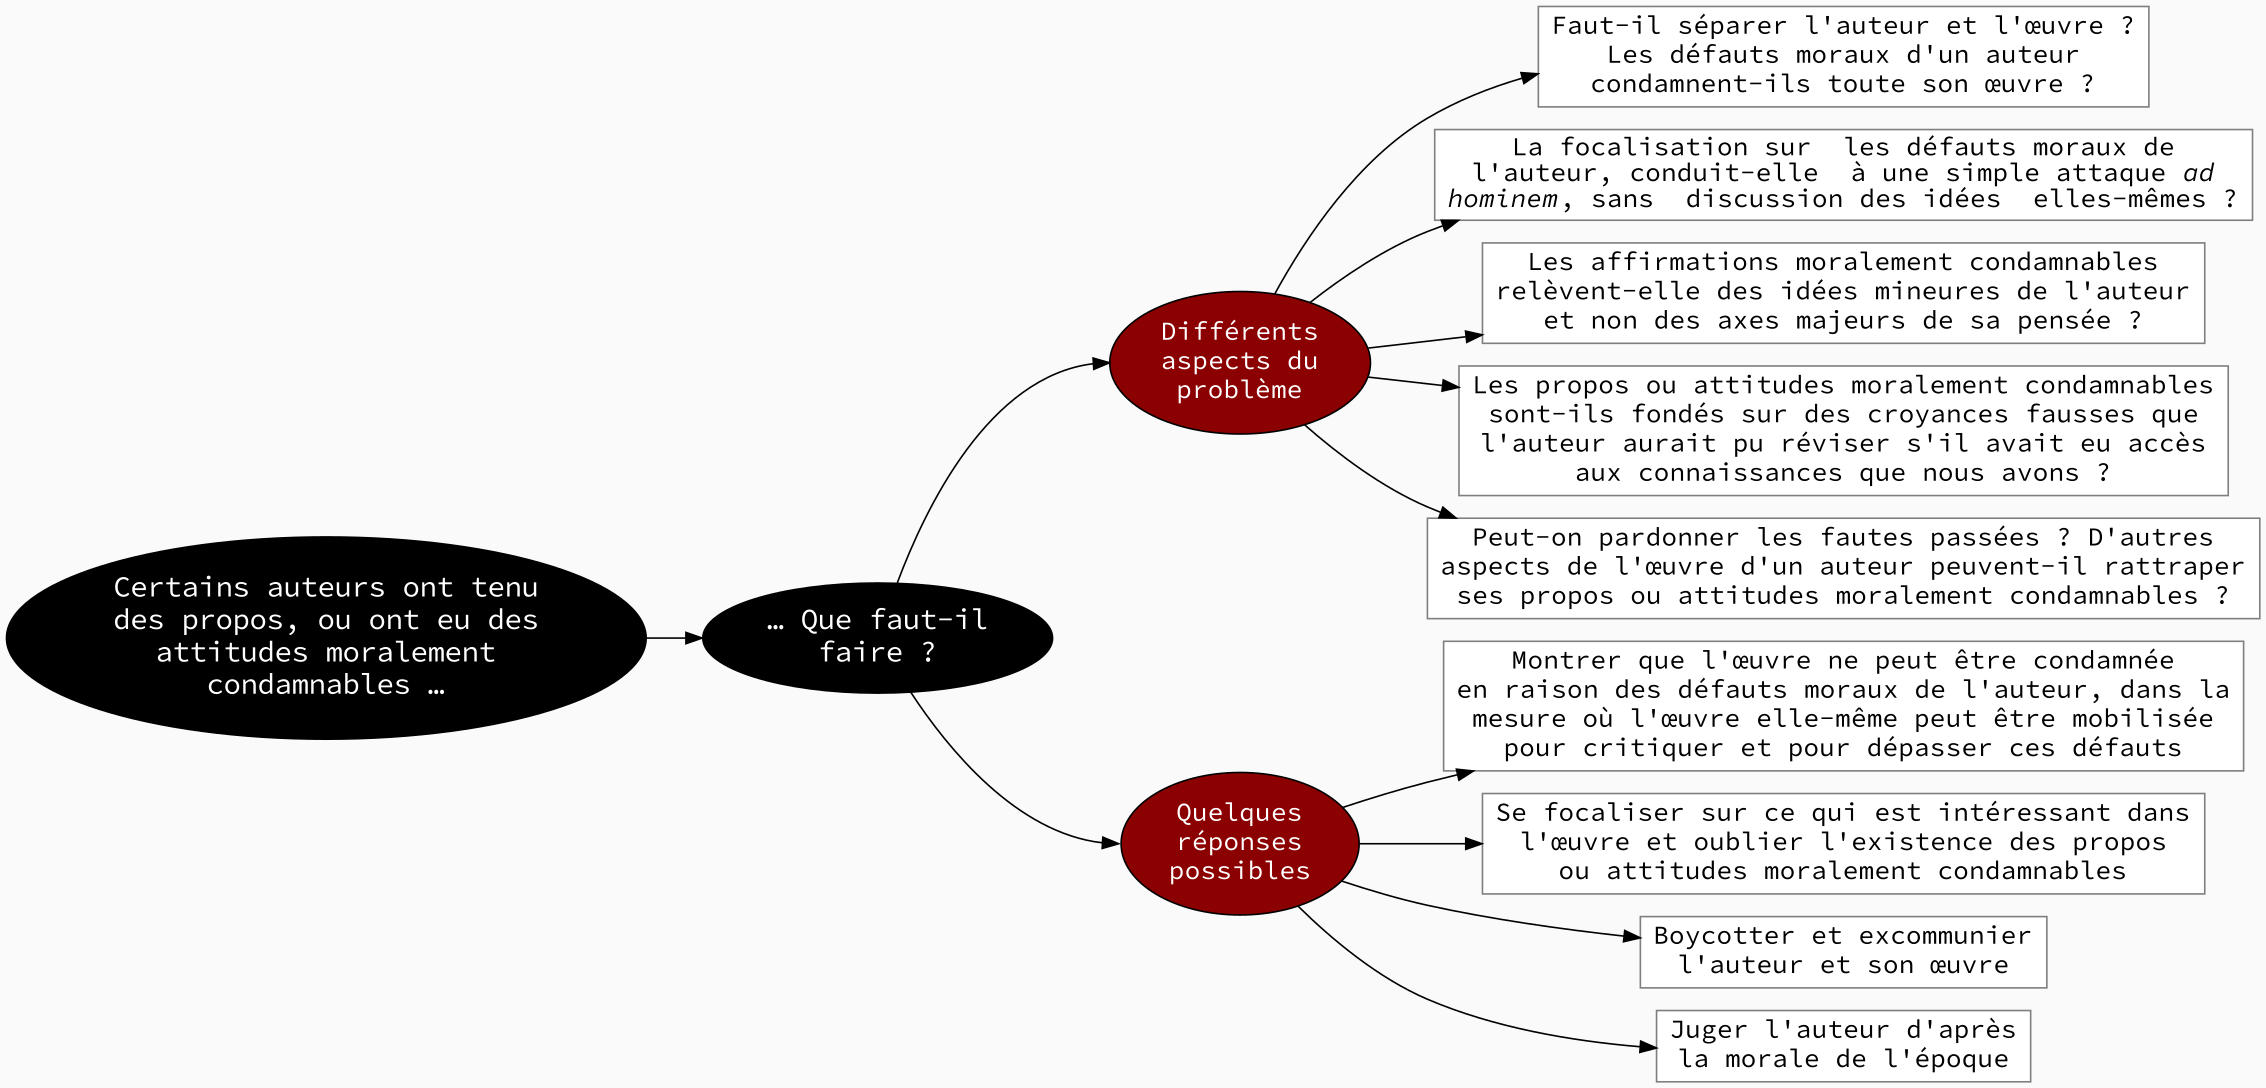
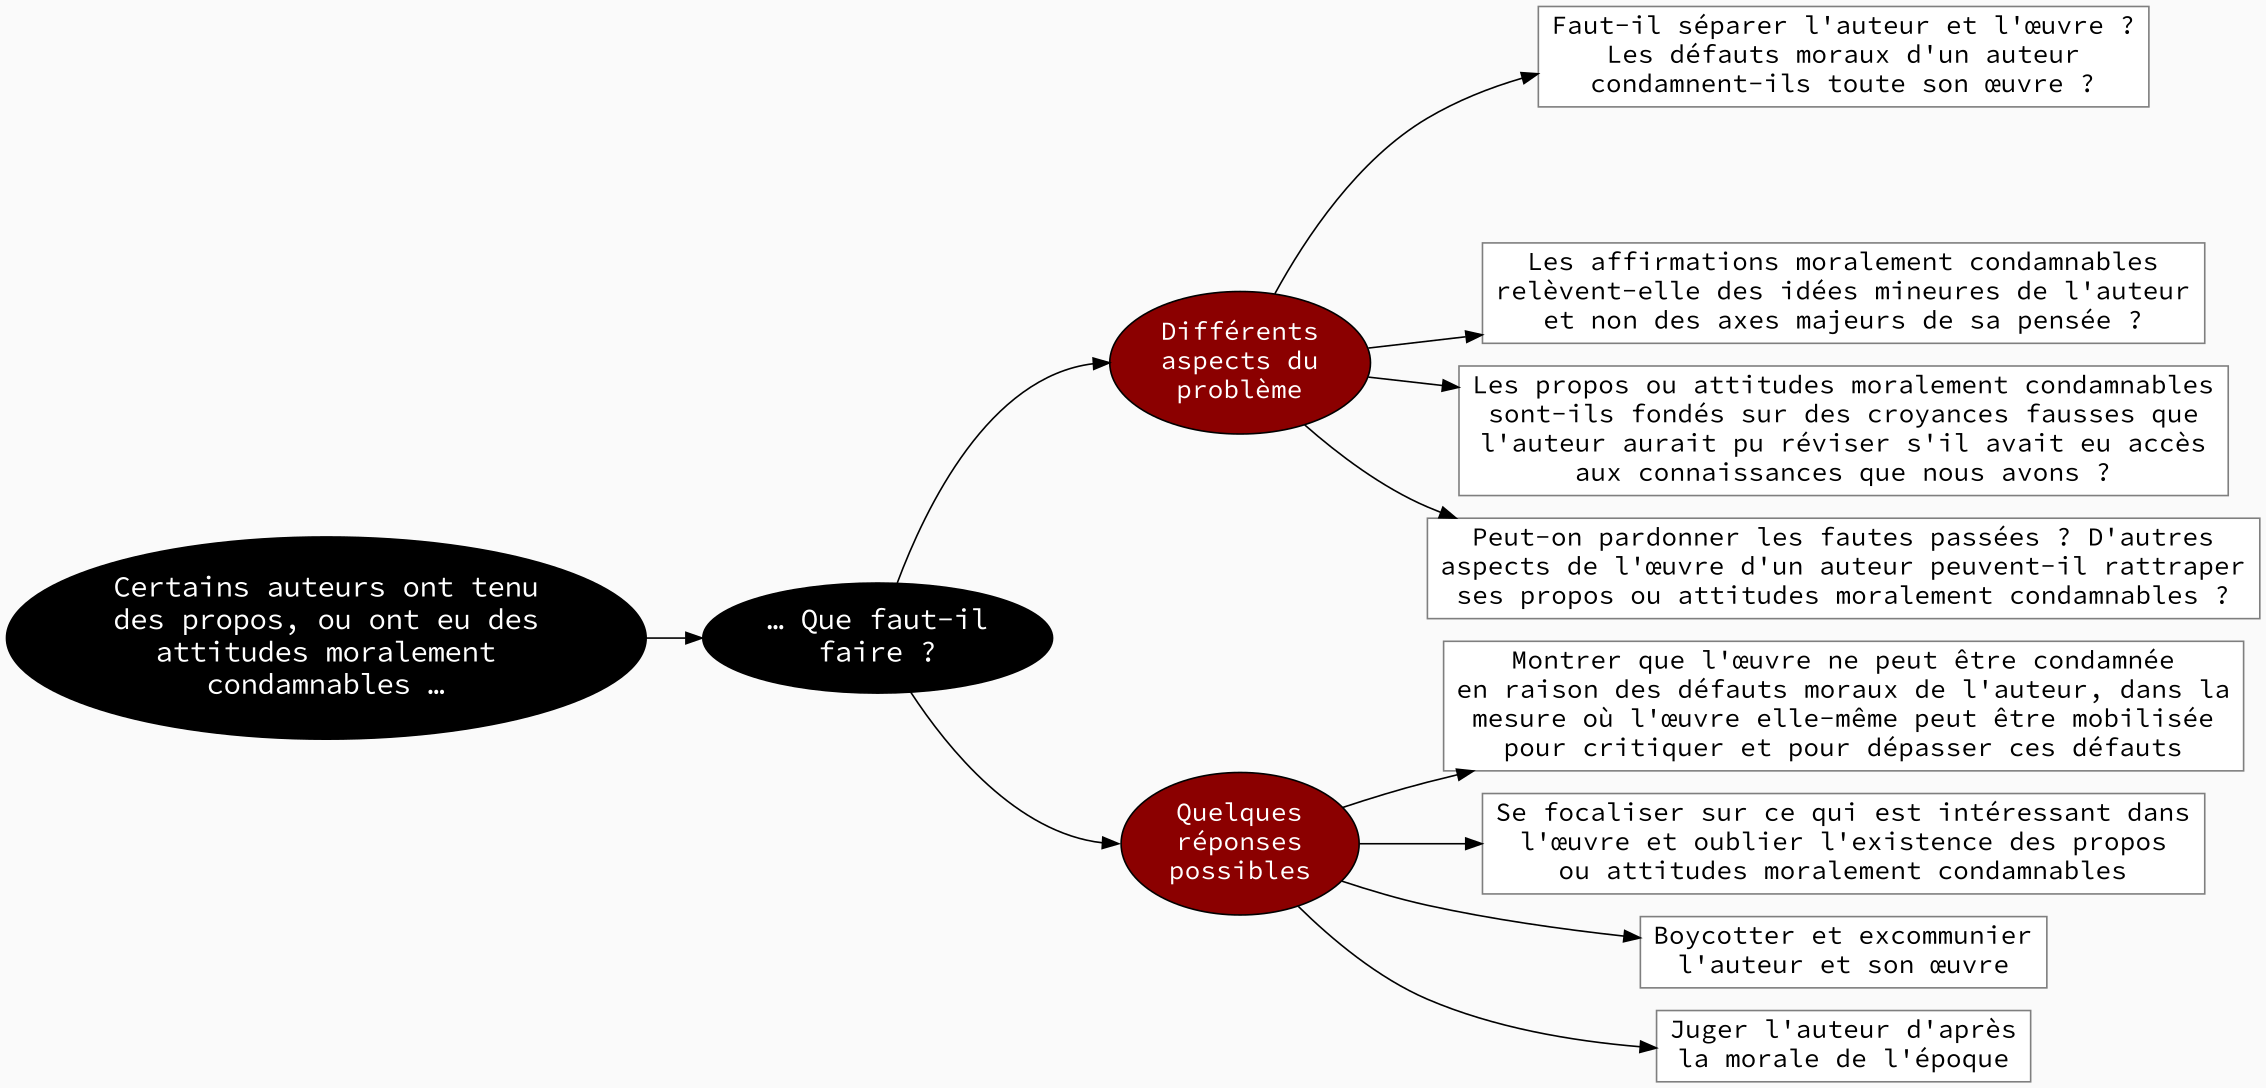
(1844, 175) -> none
